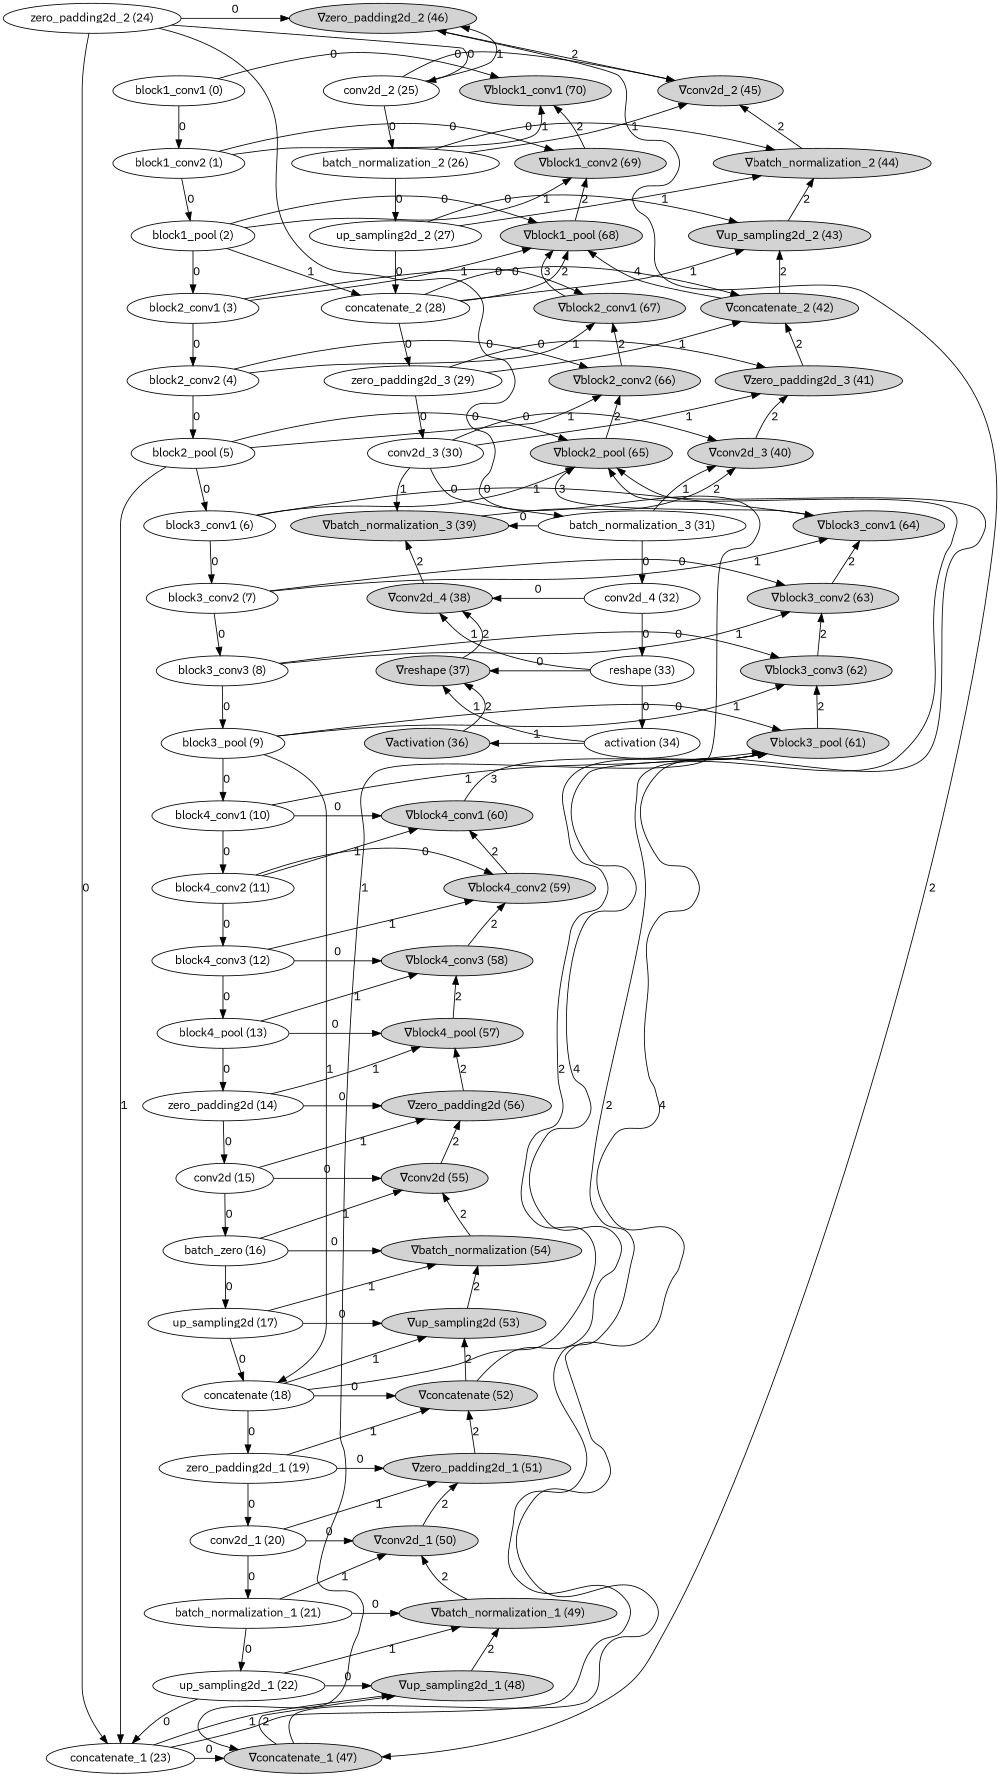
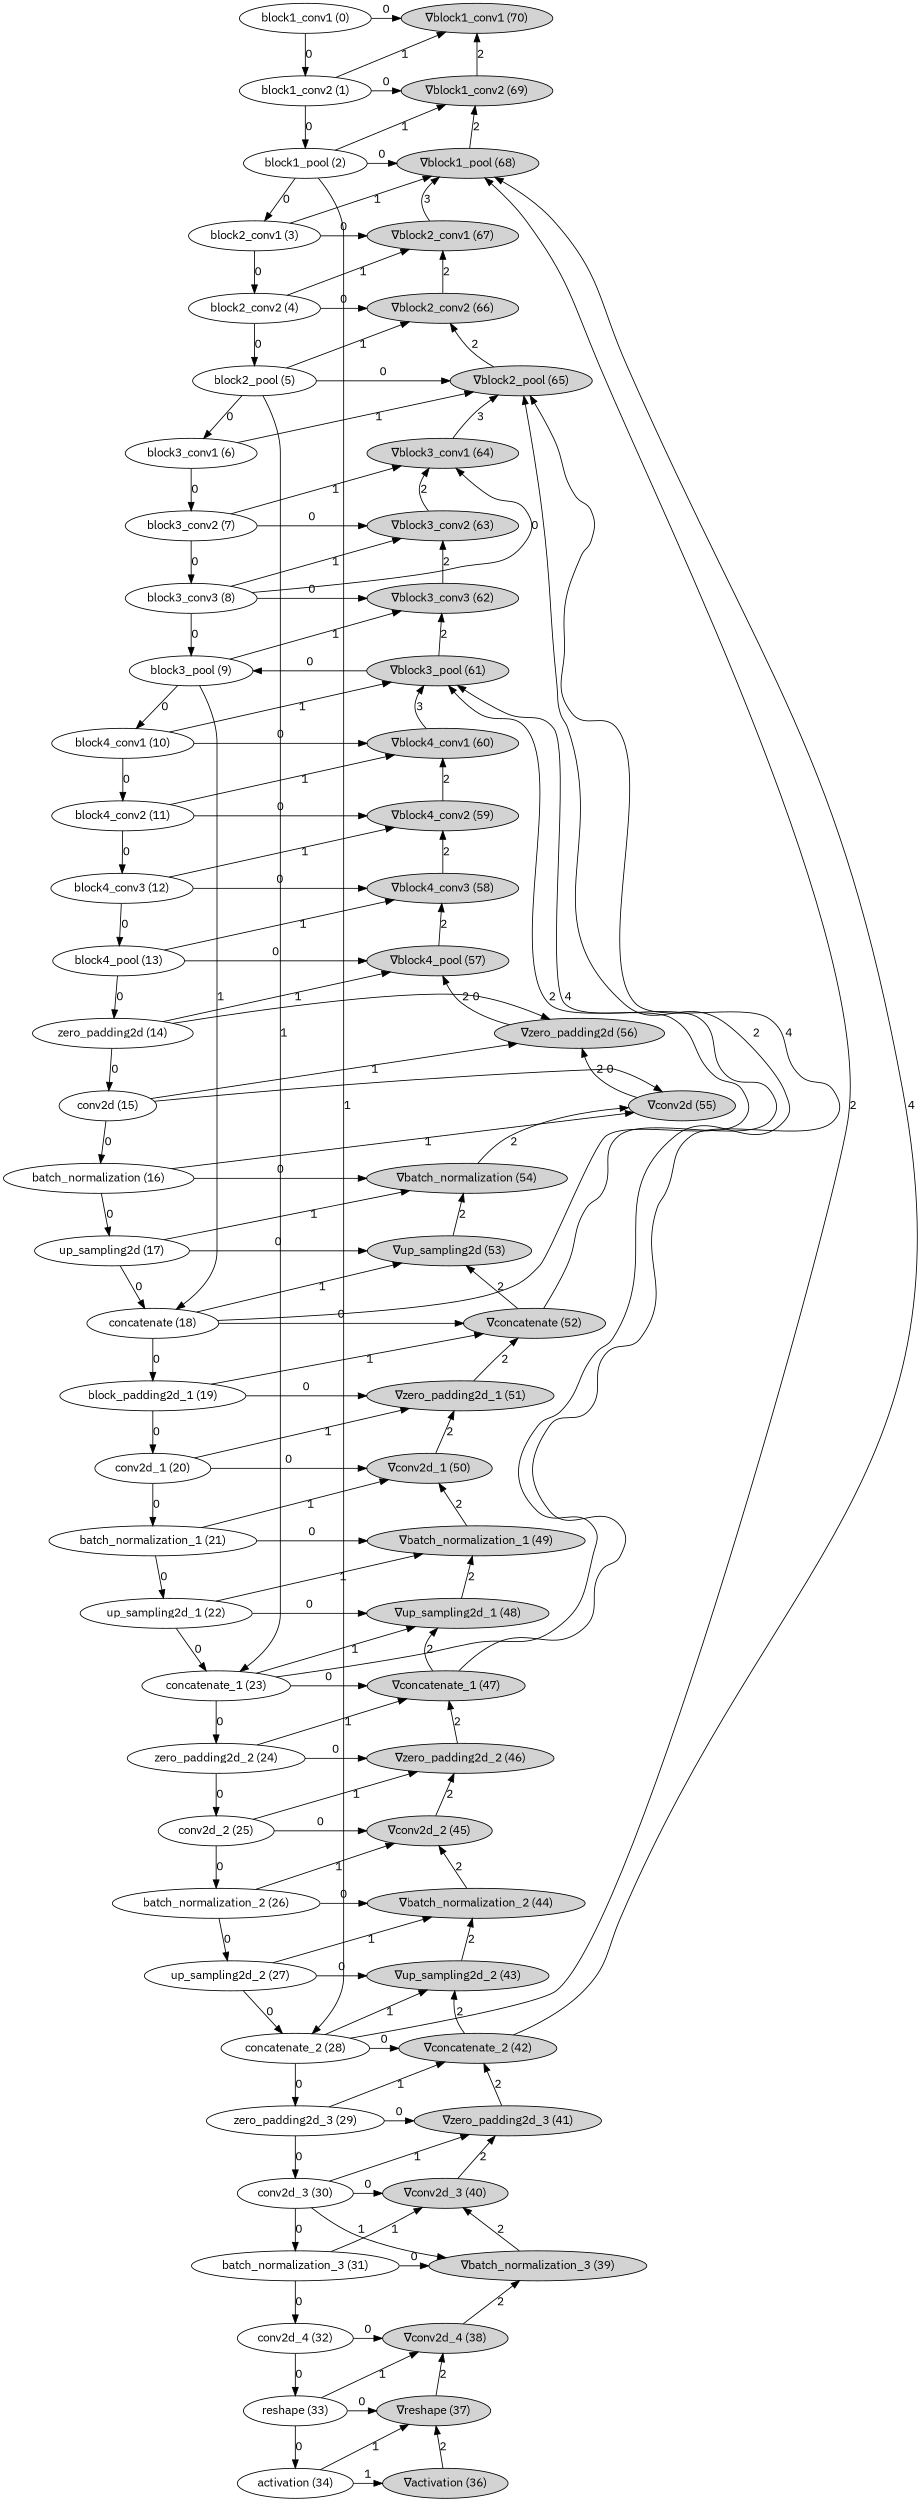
(545, 488) -> (437, 572)
(526, 710) -> (314, 671)
(82, 887) -> (216, 1718)
(225, 1251) -> (99, 1178)
(248, 1468) -> (153, 1396)
